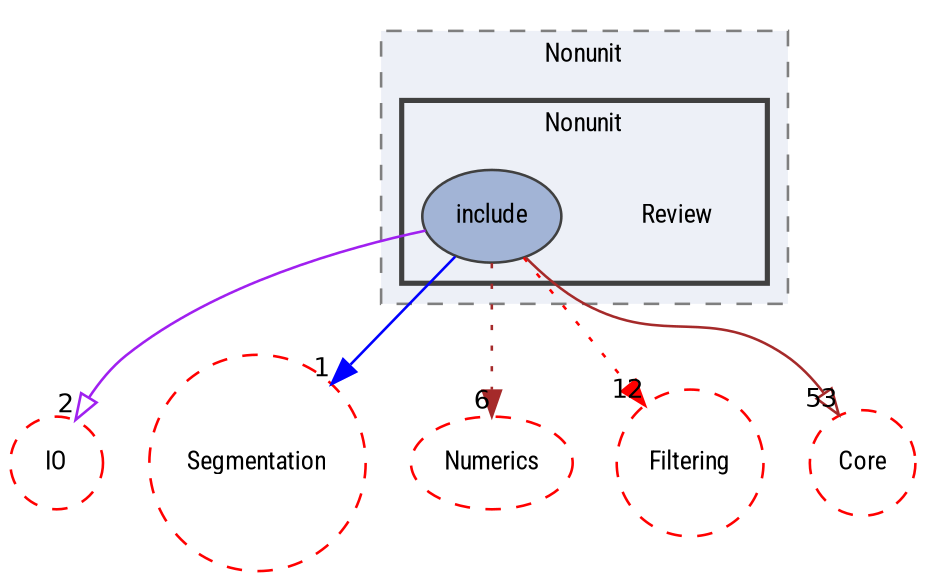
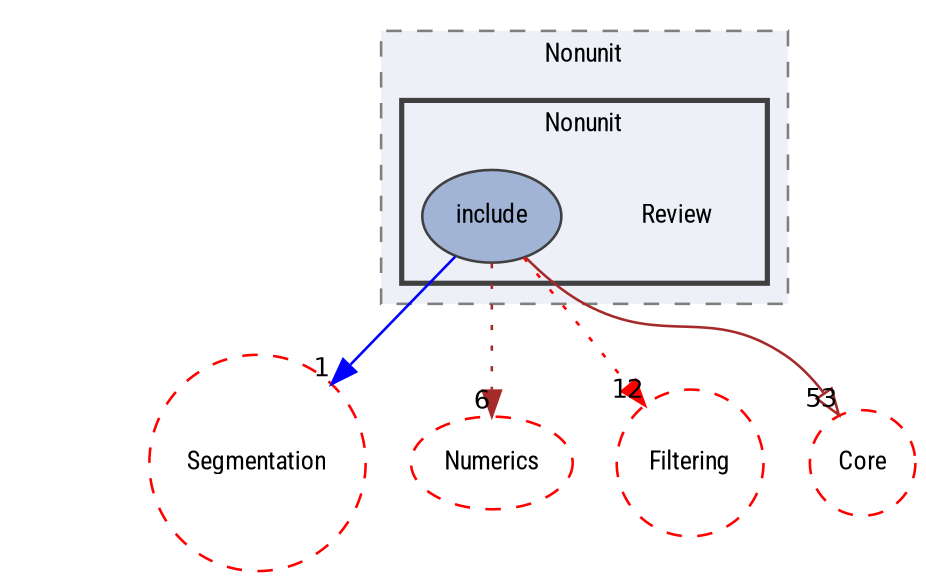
(57, 463) -> none
